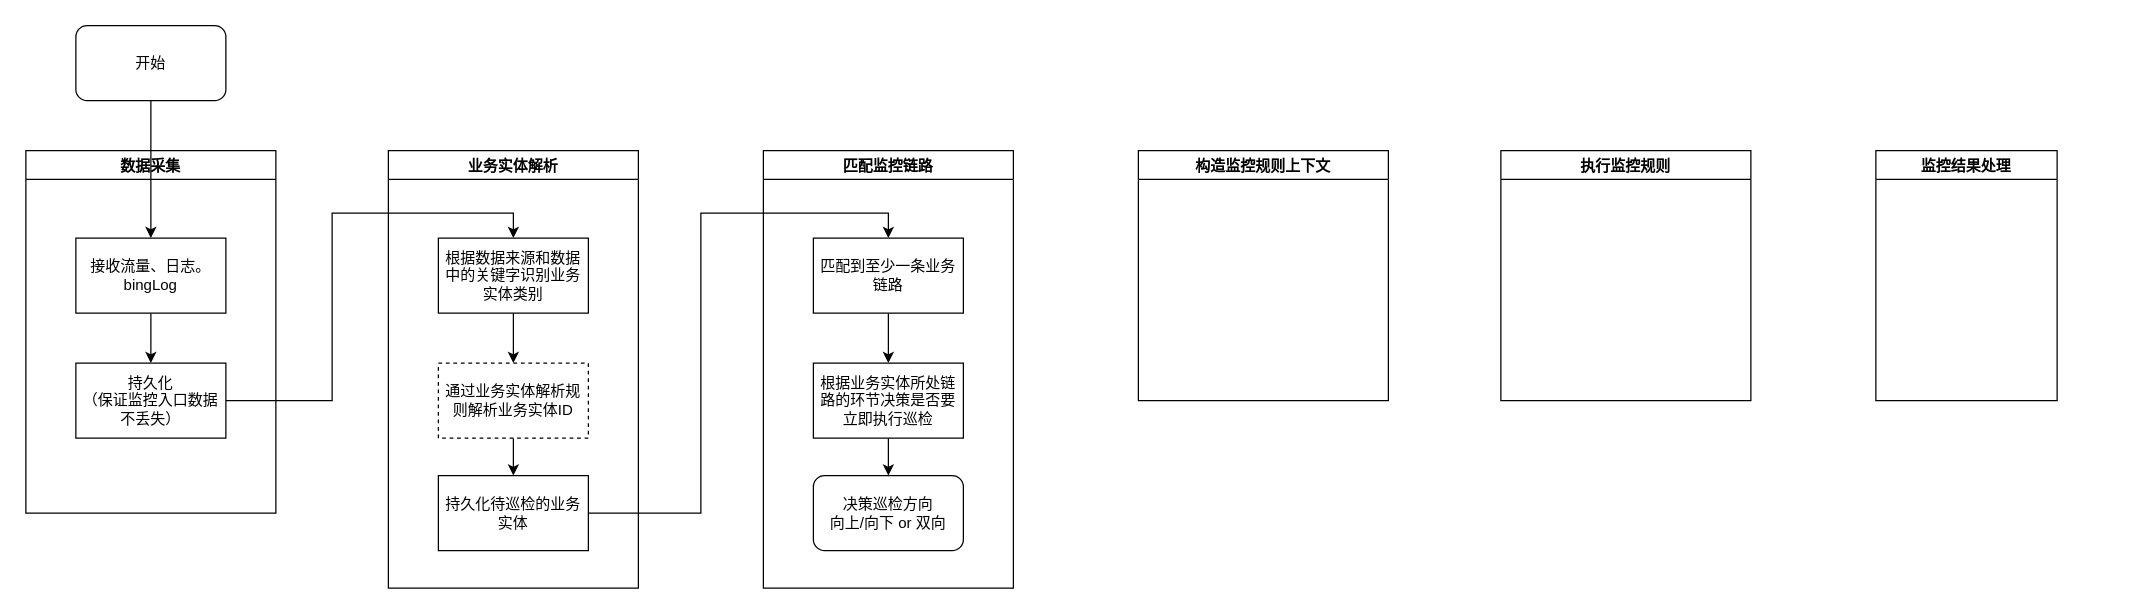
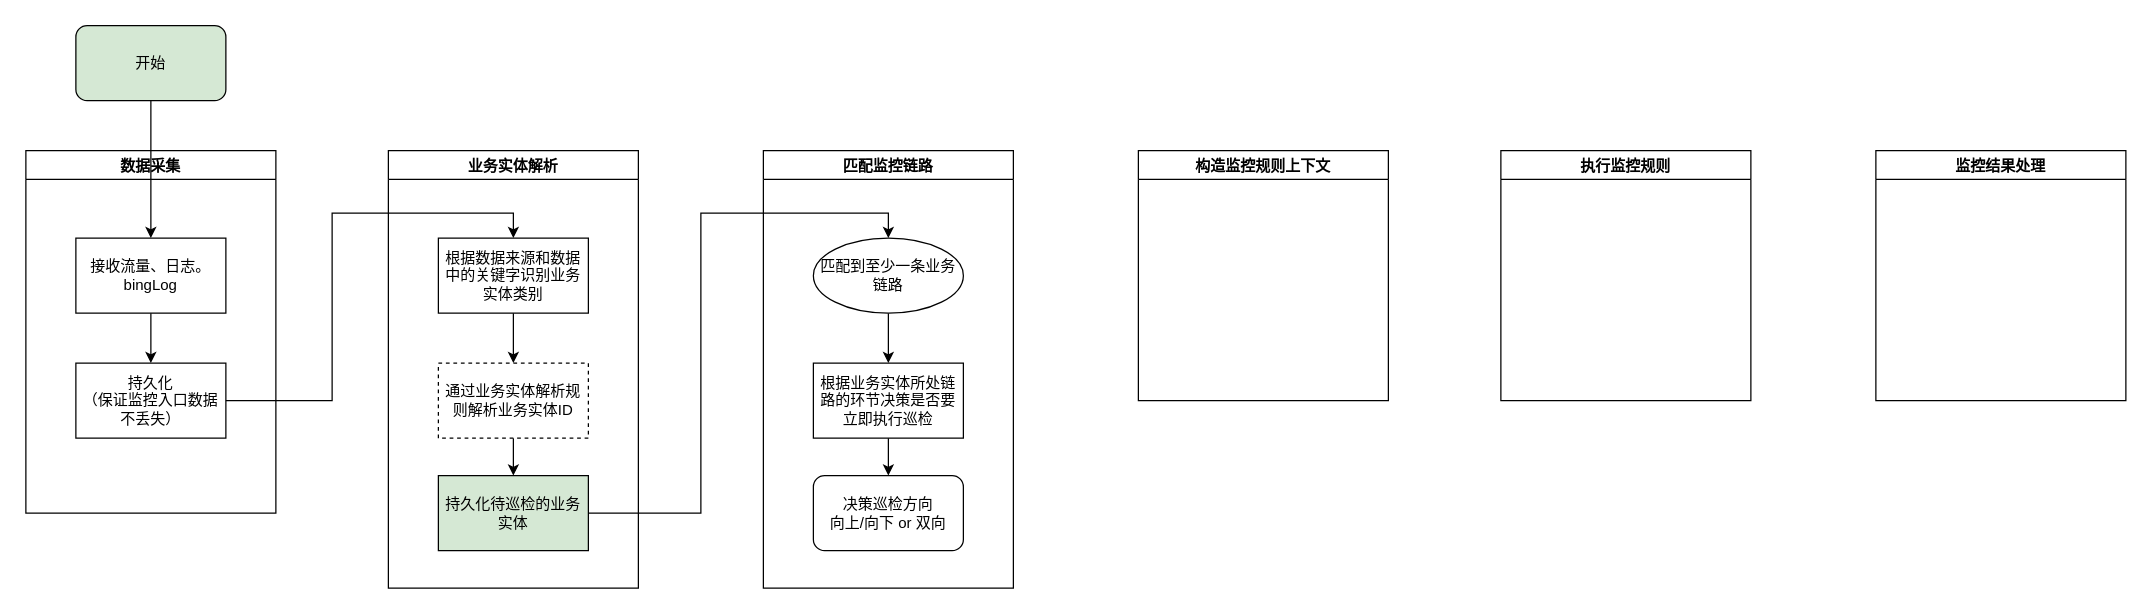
(151, 63) -> (151, 63)
(888, 276) -> (888, 276)
(1966, 276) -> (2001, 276)
(513, 513) -> (513, 513)
